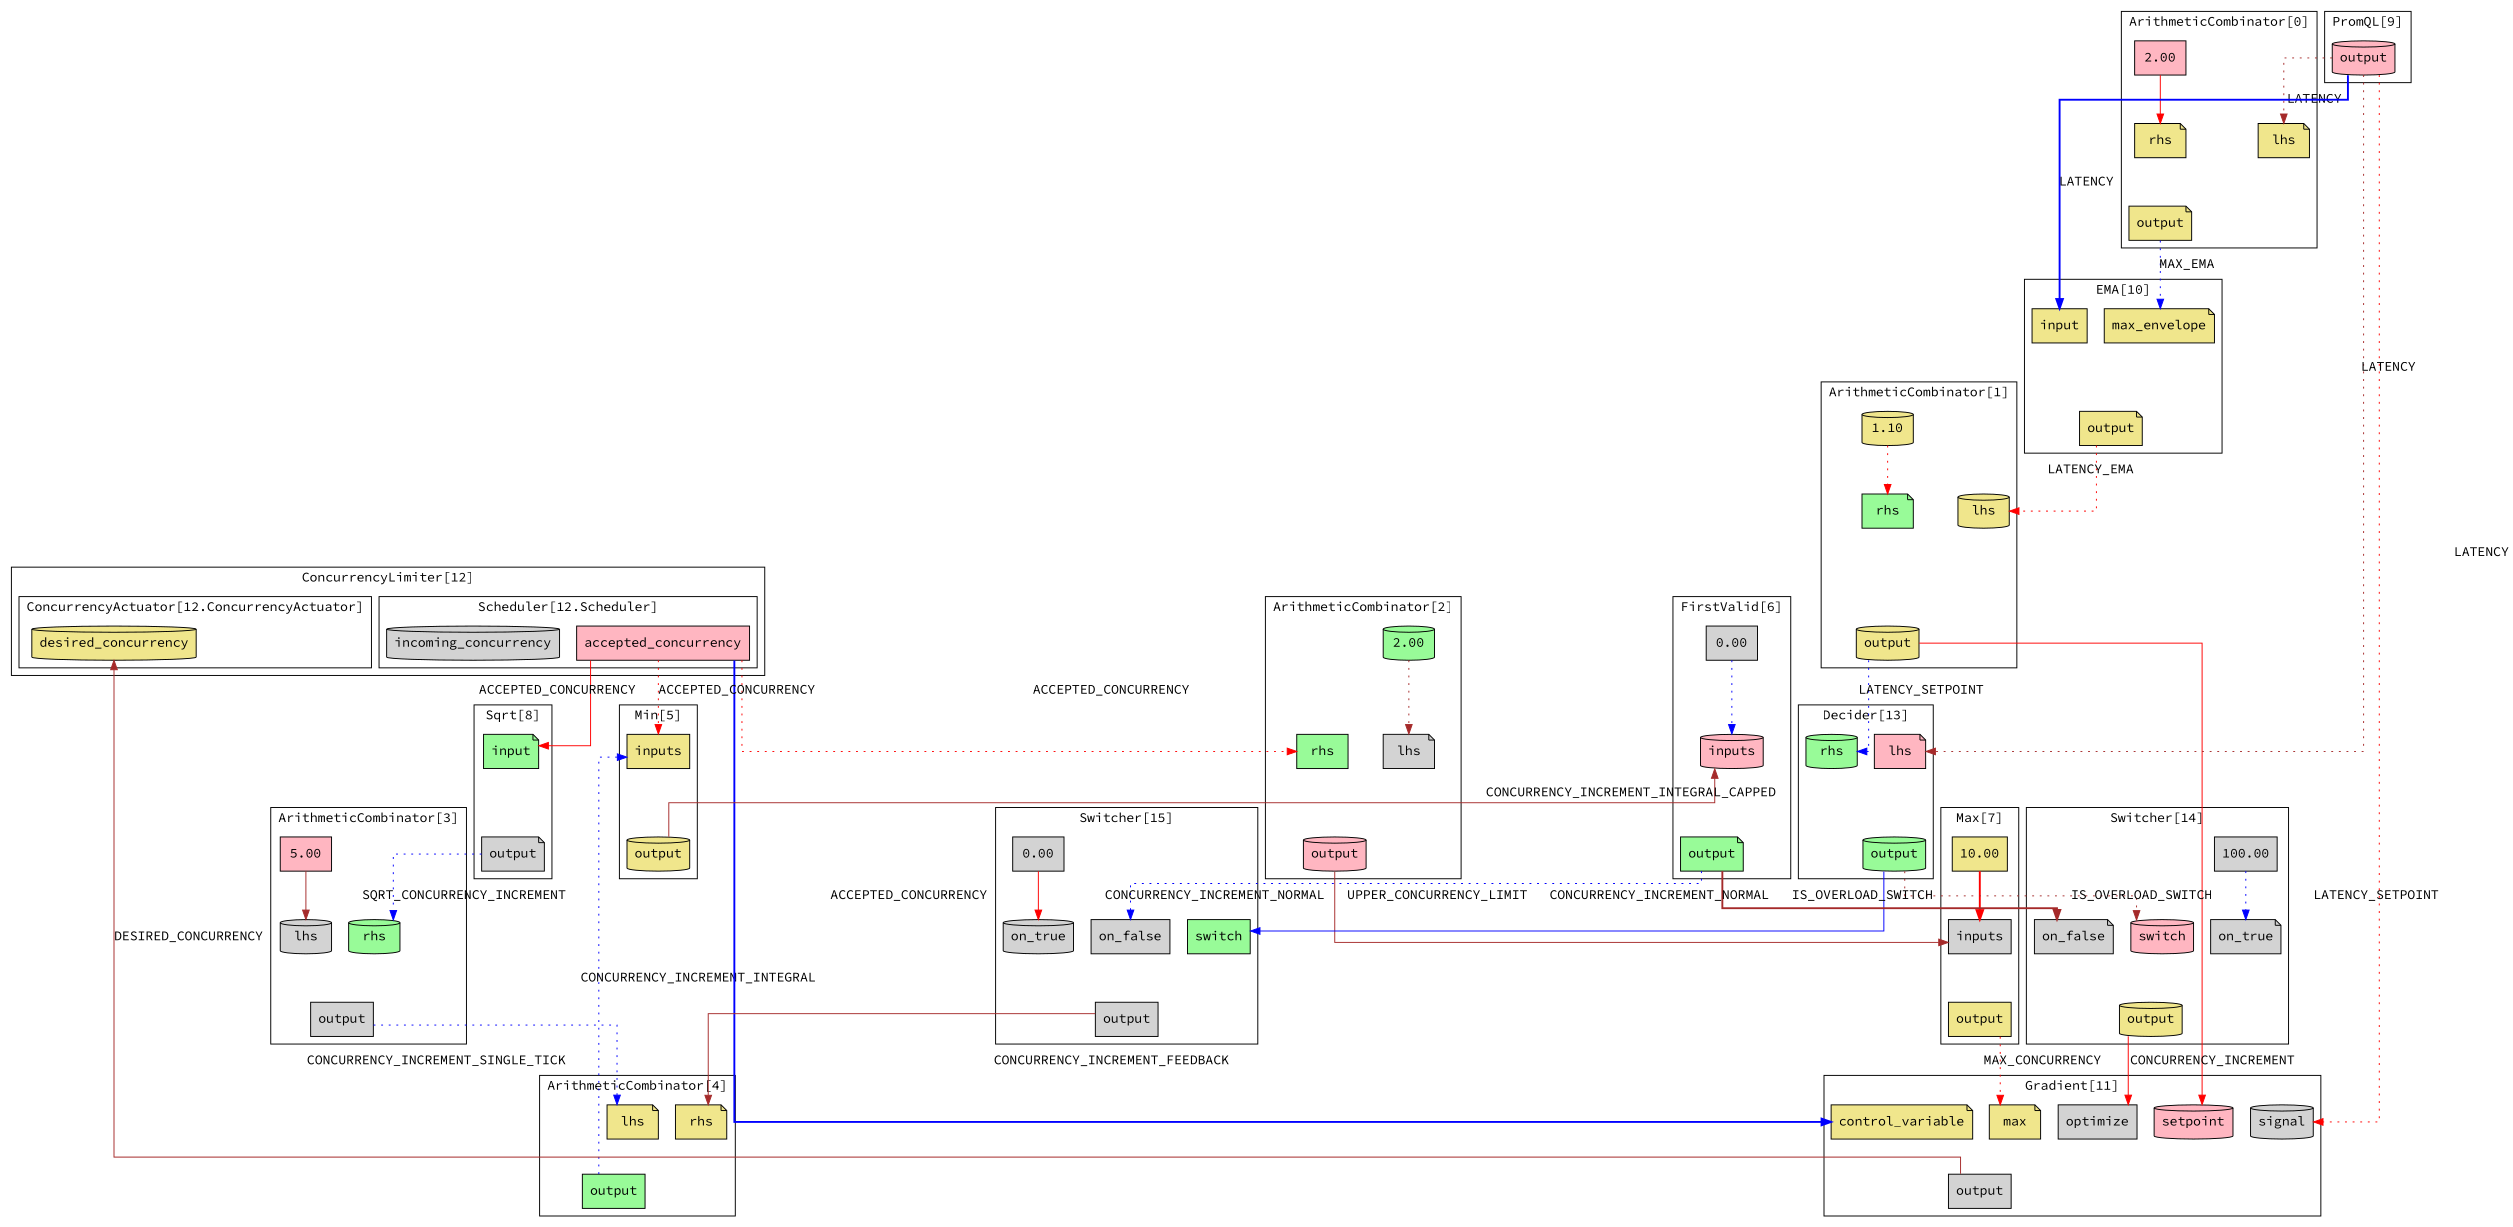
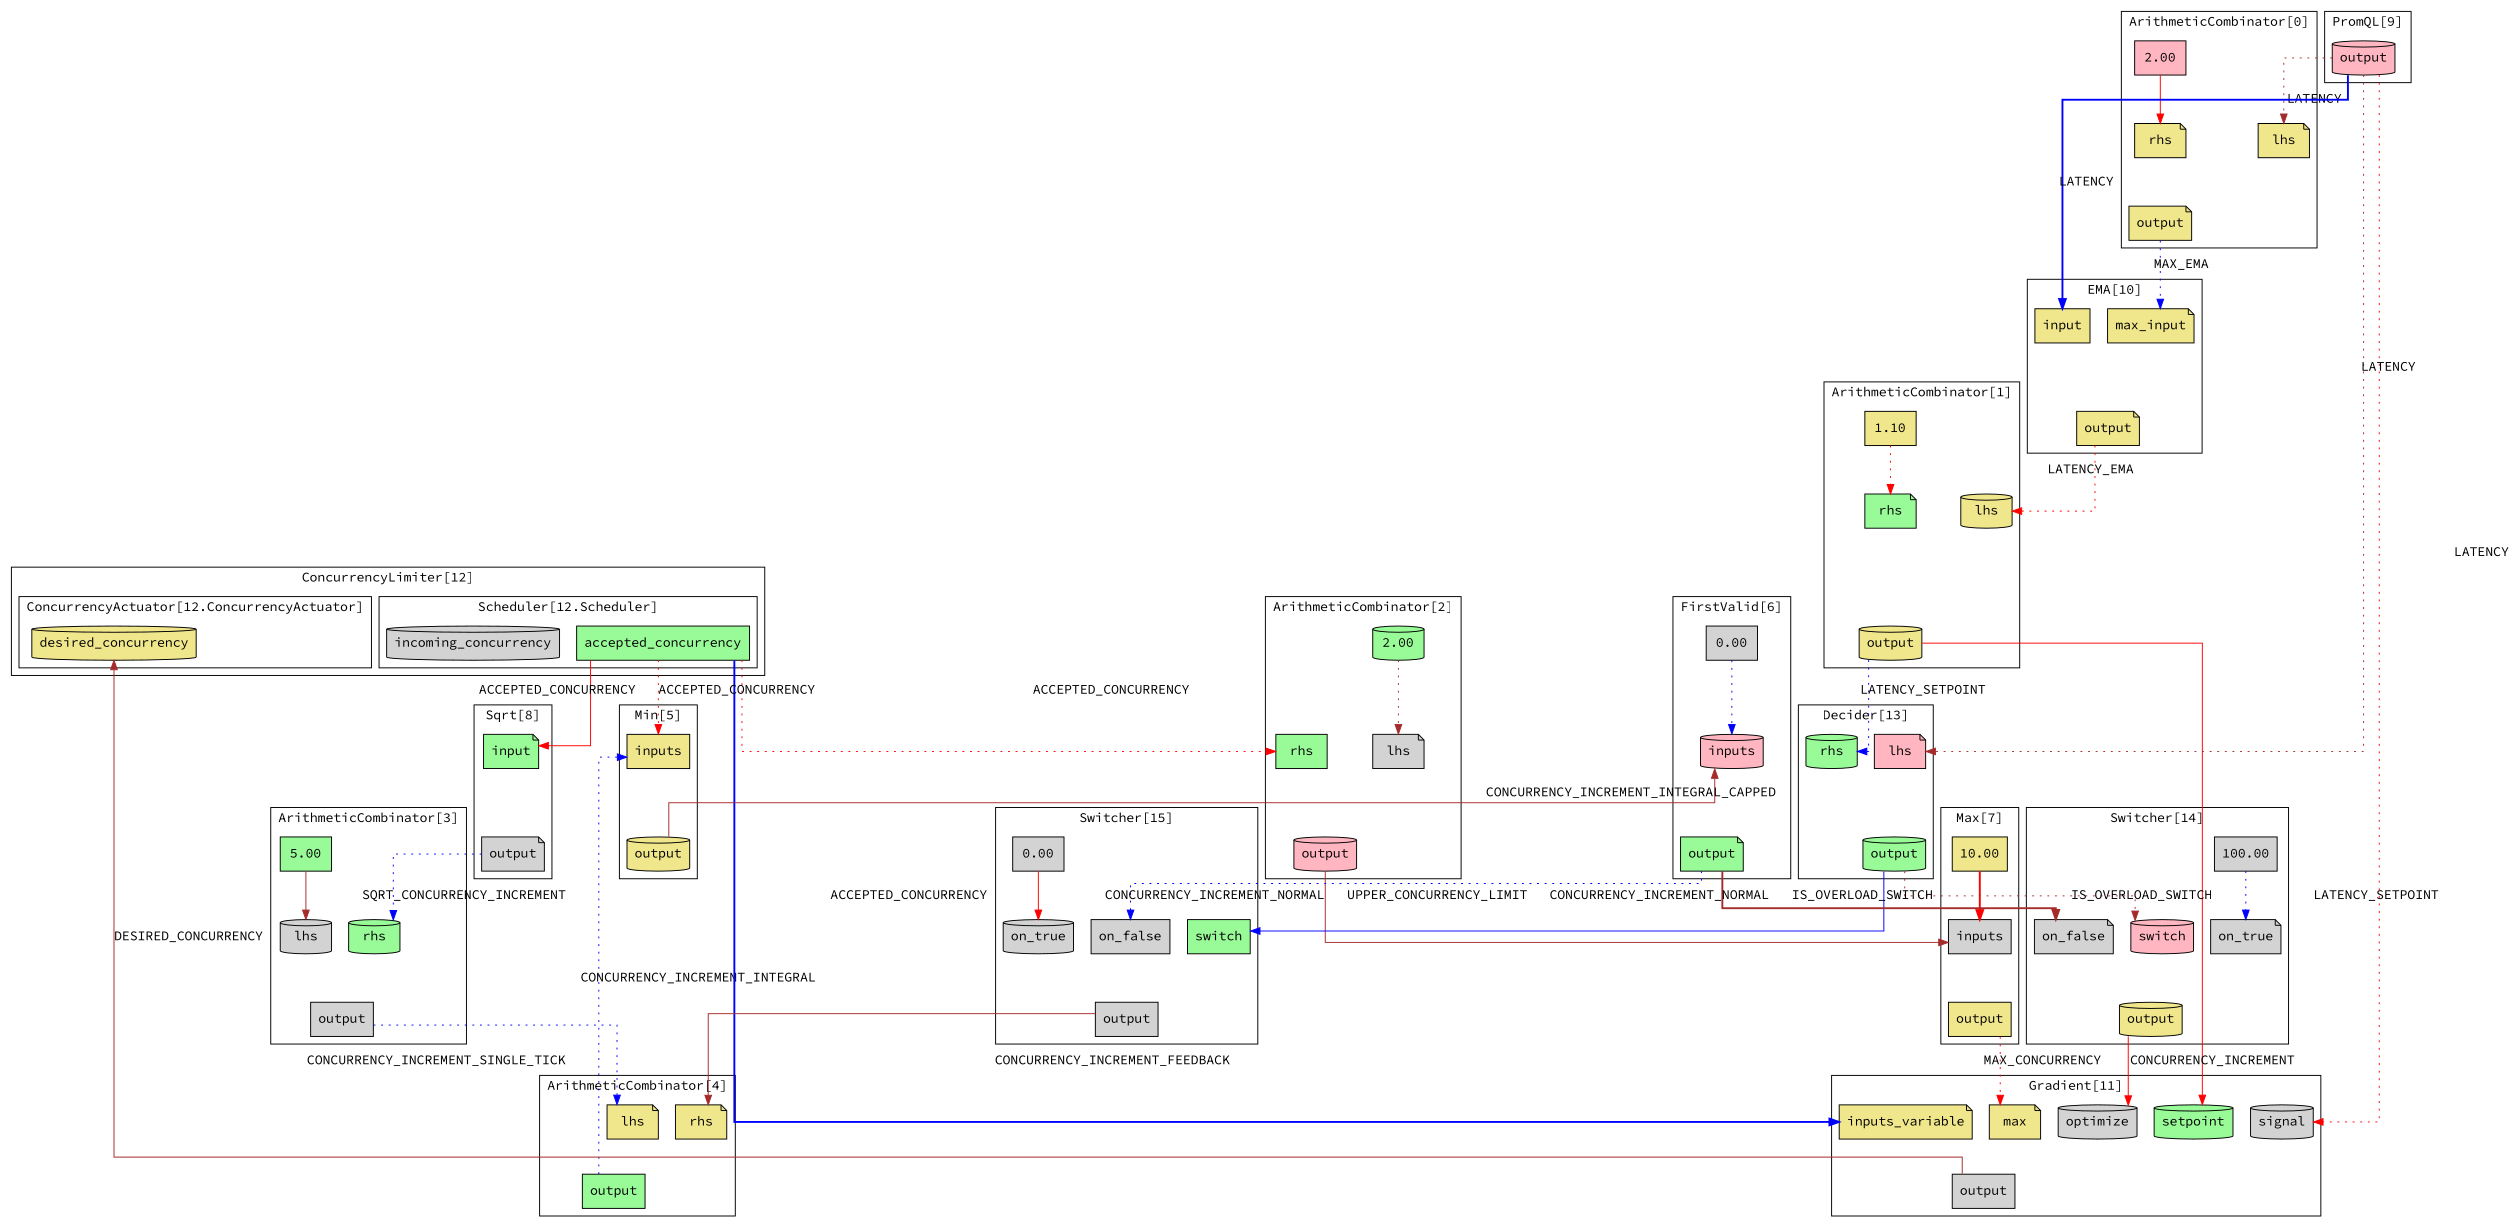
(2159, 326) -> (2151, 326)
(1888, 428) -> (1891, 428)
(663, 643) -> (663, 643)
(306, 854) -> (306, 854)
(1902, 1122) -> (1906, 1122)
(2098, 1122) -> (2098, 1122)
(2194, 1122) -> (2194, 1122)
